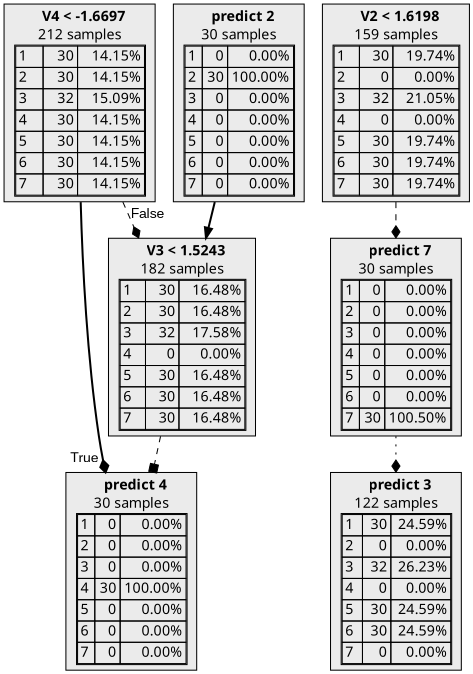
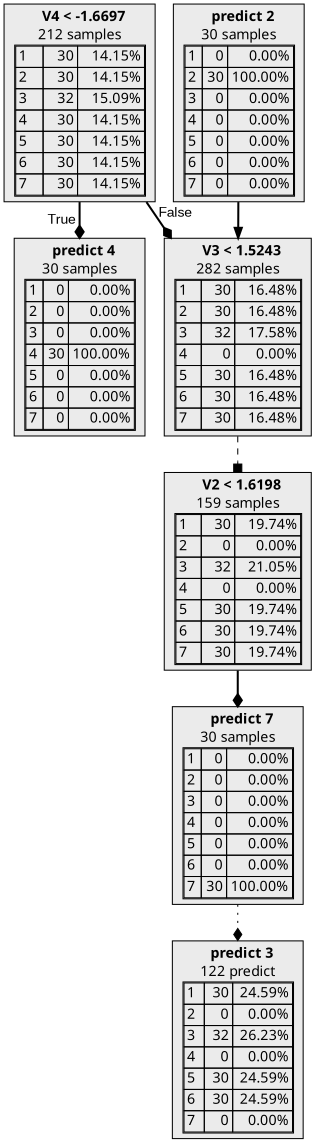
(128, 214) -> (155, 215)
(396, 214) -> (238, 682)
(182, 269) -> (238, 269)
(418, 418) -> (260, 887)
(158, 449) -> (238, 449)
(396, 503) -> (238, 972)
